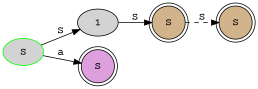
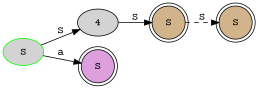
(98, 23) -> (98, 23)
